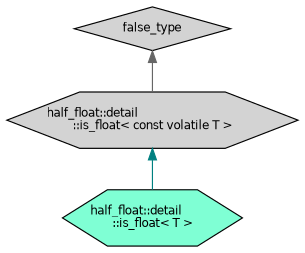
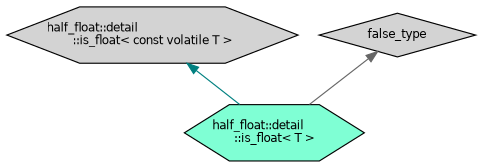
(152, 77) -> (339, 82)
